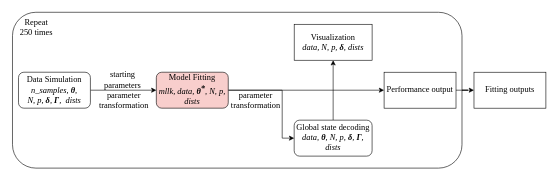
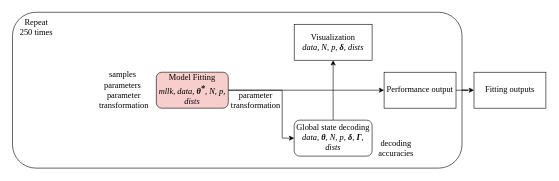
(123, 80) -> (123, 80)
(54, 90) -> none
(150, 90) -> none
none -> (396, 149)
